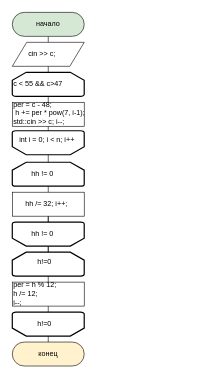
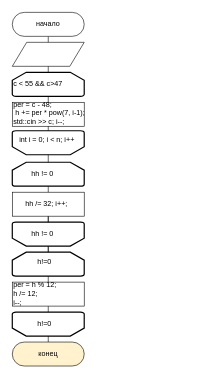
(48, 24) -> (48, 24)
(48, 54) -> none
